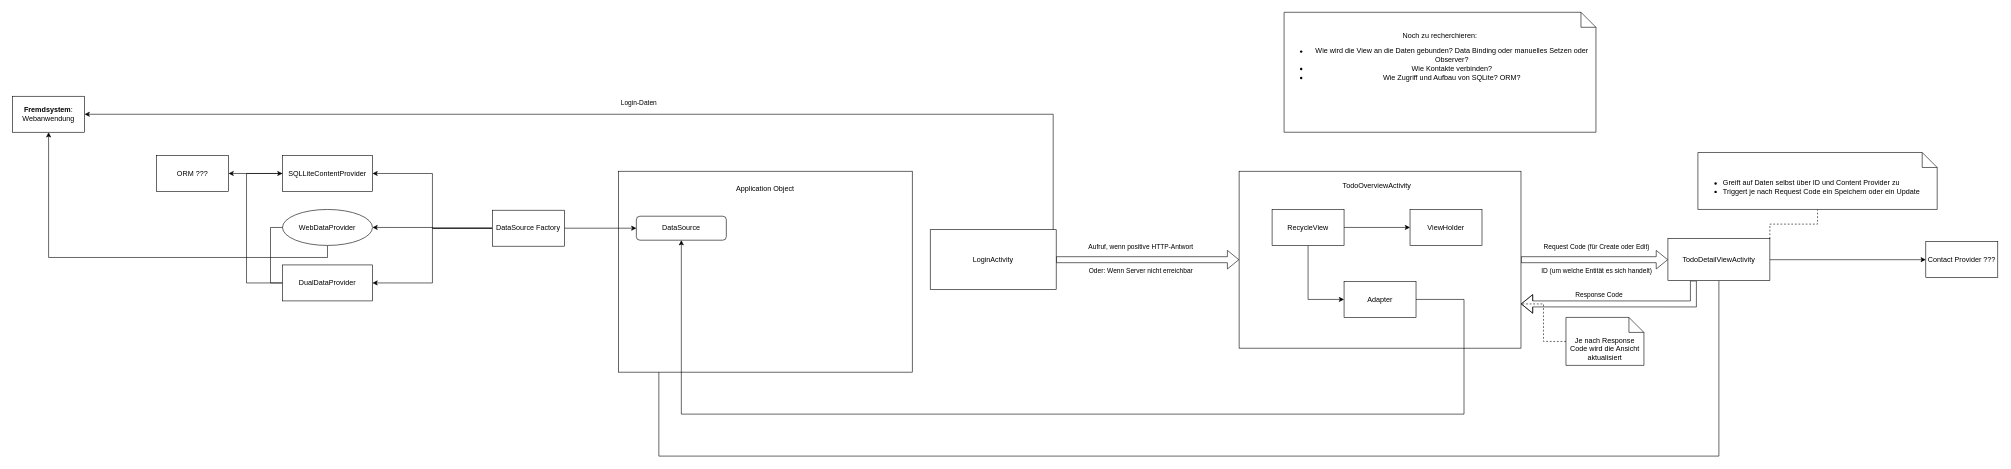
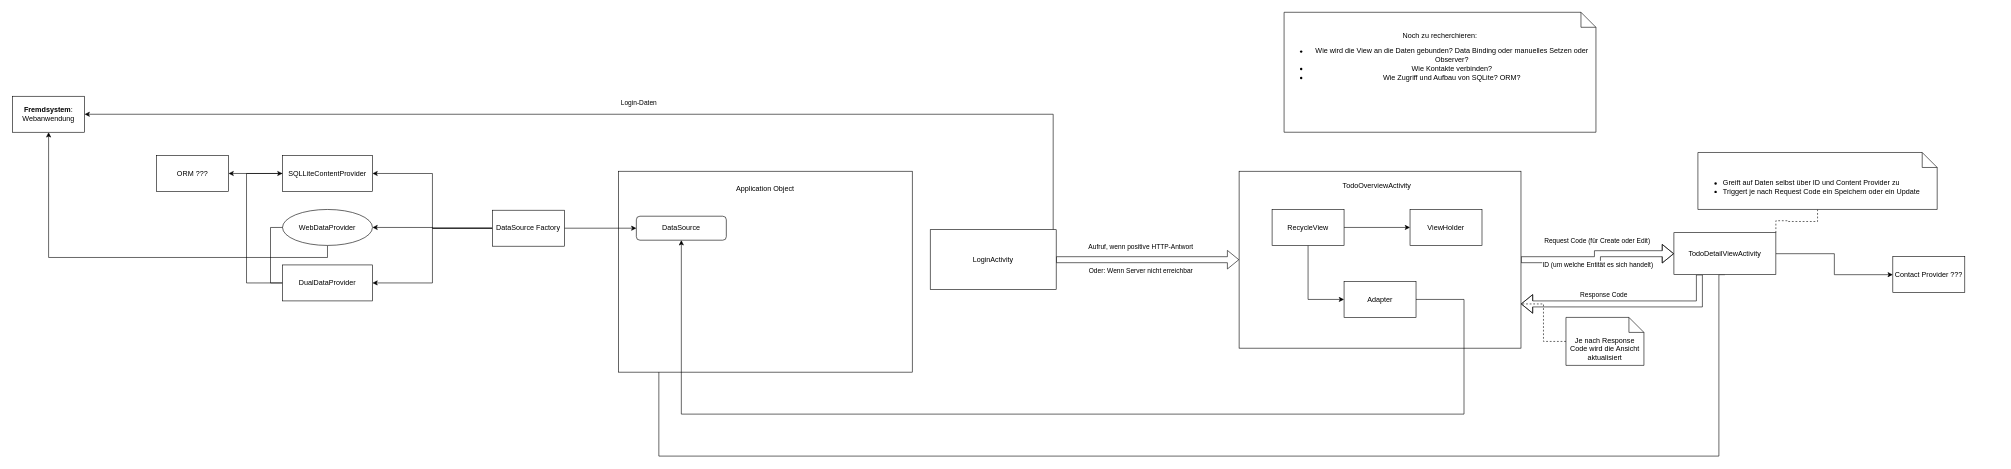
(1719, 260) -> (1725, 254)
(1962, 260) -> (1929, 275)
